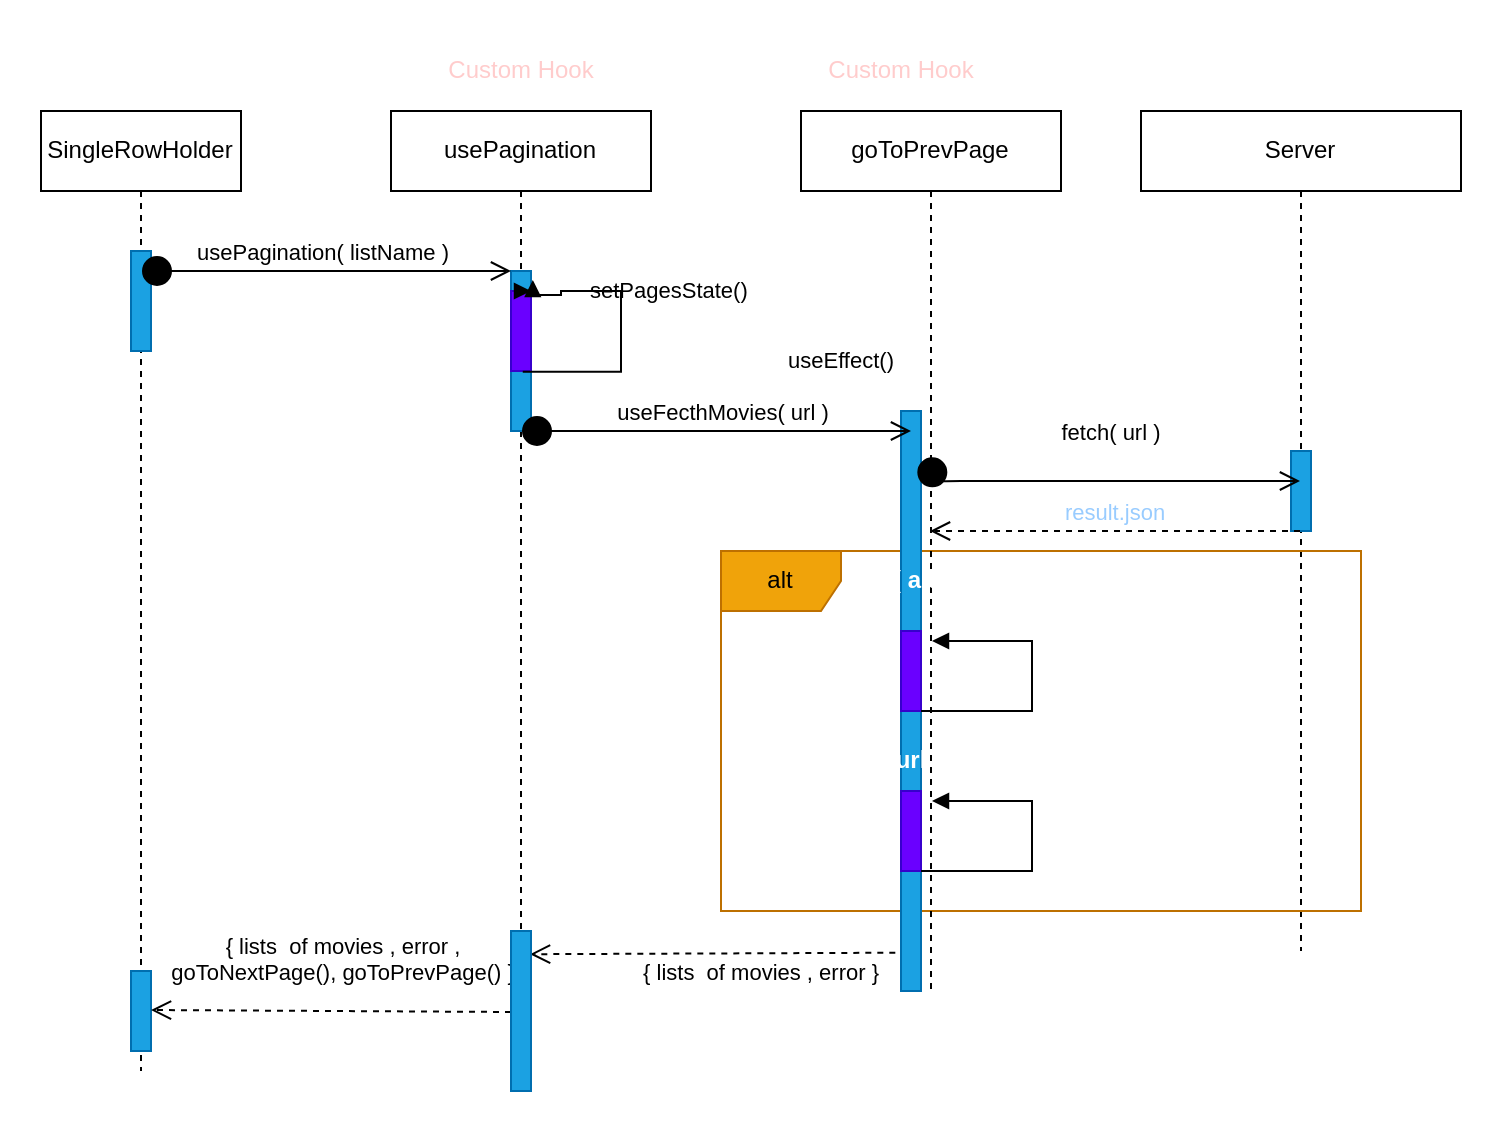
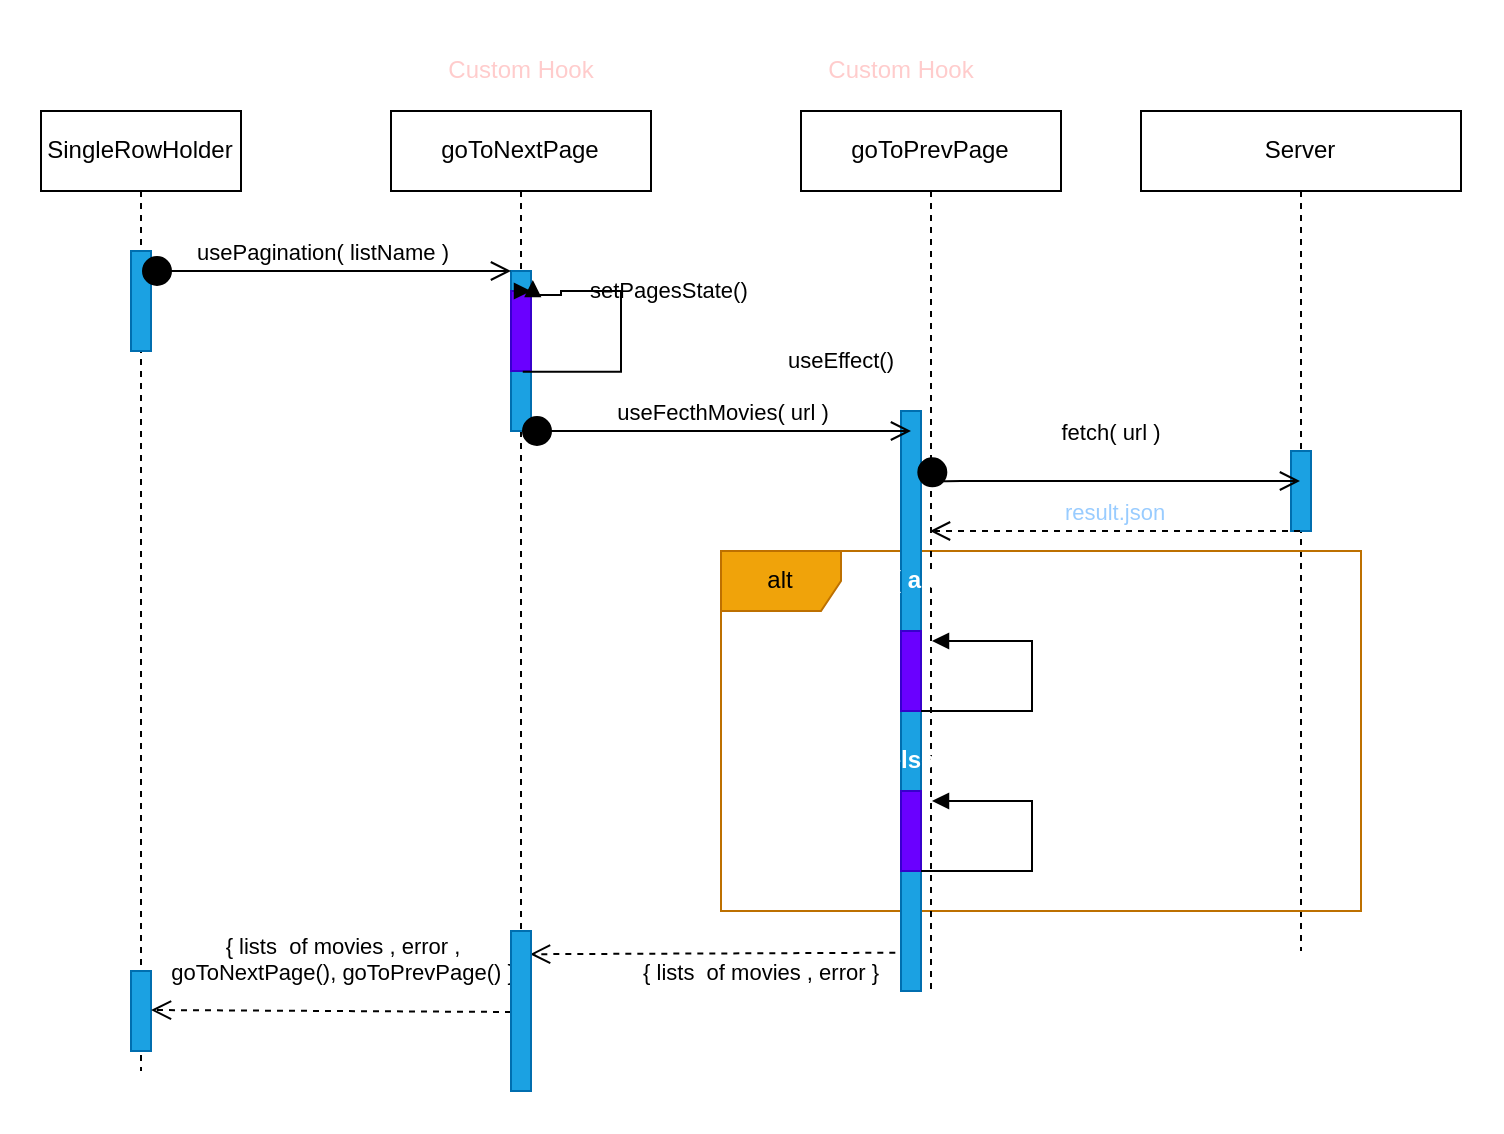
(521, 151) -> (521, 151)
(912, 761) -> (912, 761)
